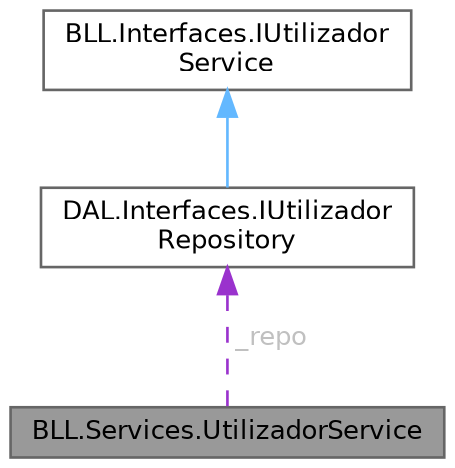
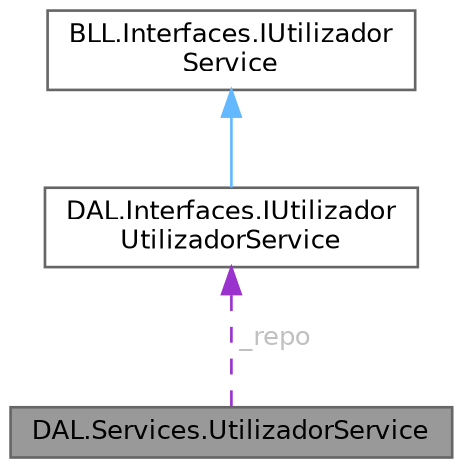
(227, 227) -> (231, 227)
(227, 432) -> (231, 432)
